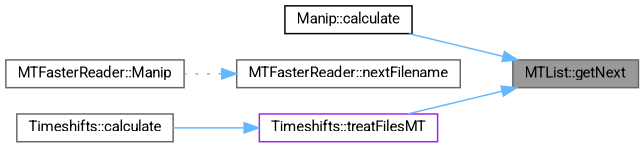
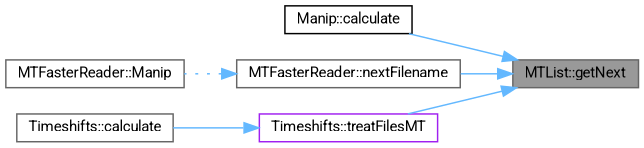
none -> (479, 74)
